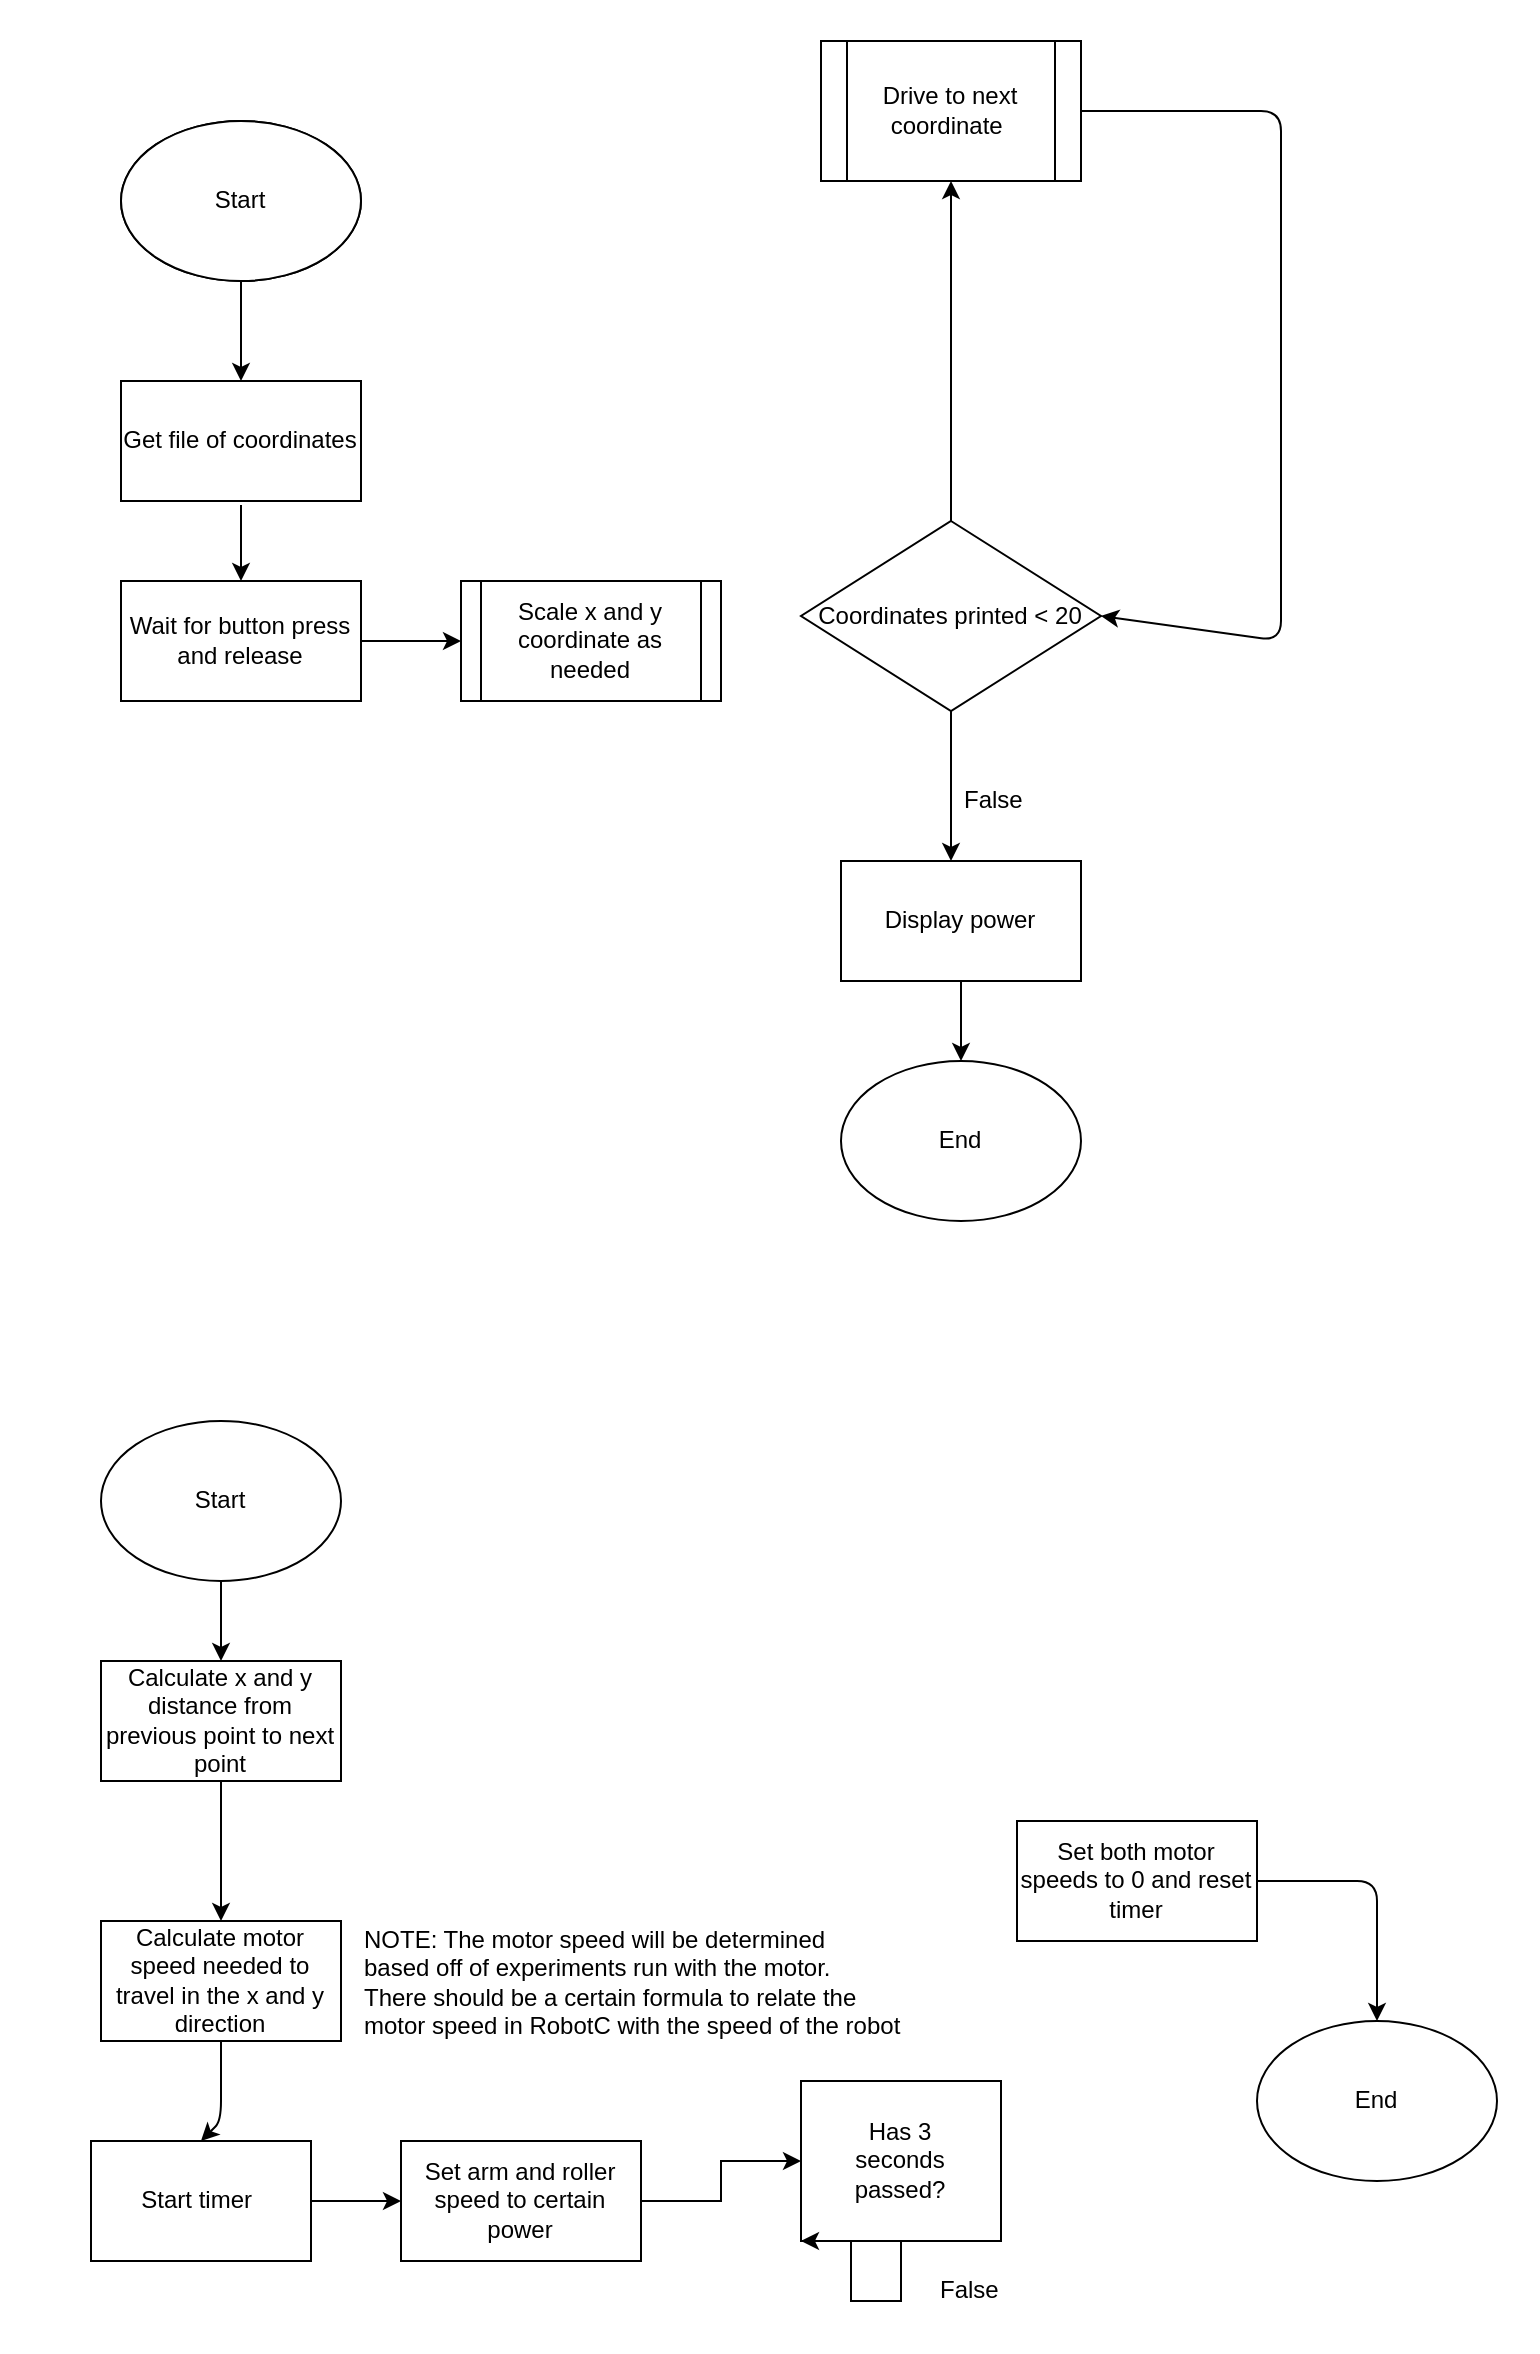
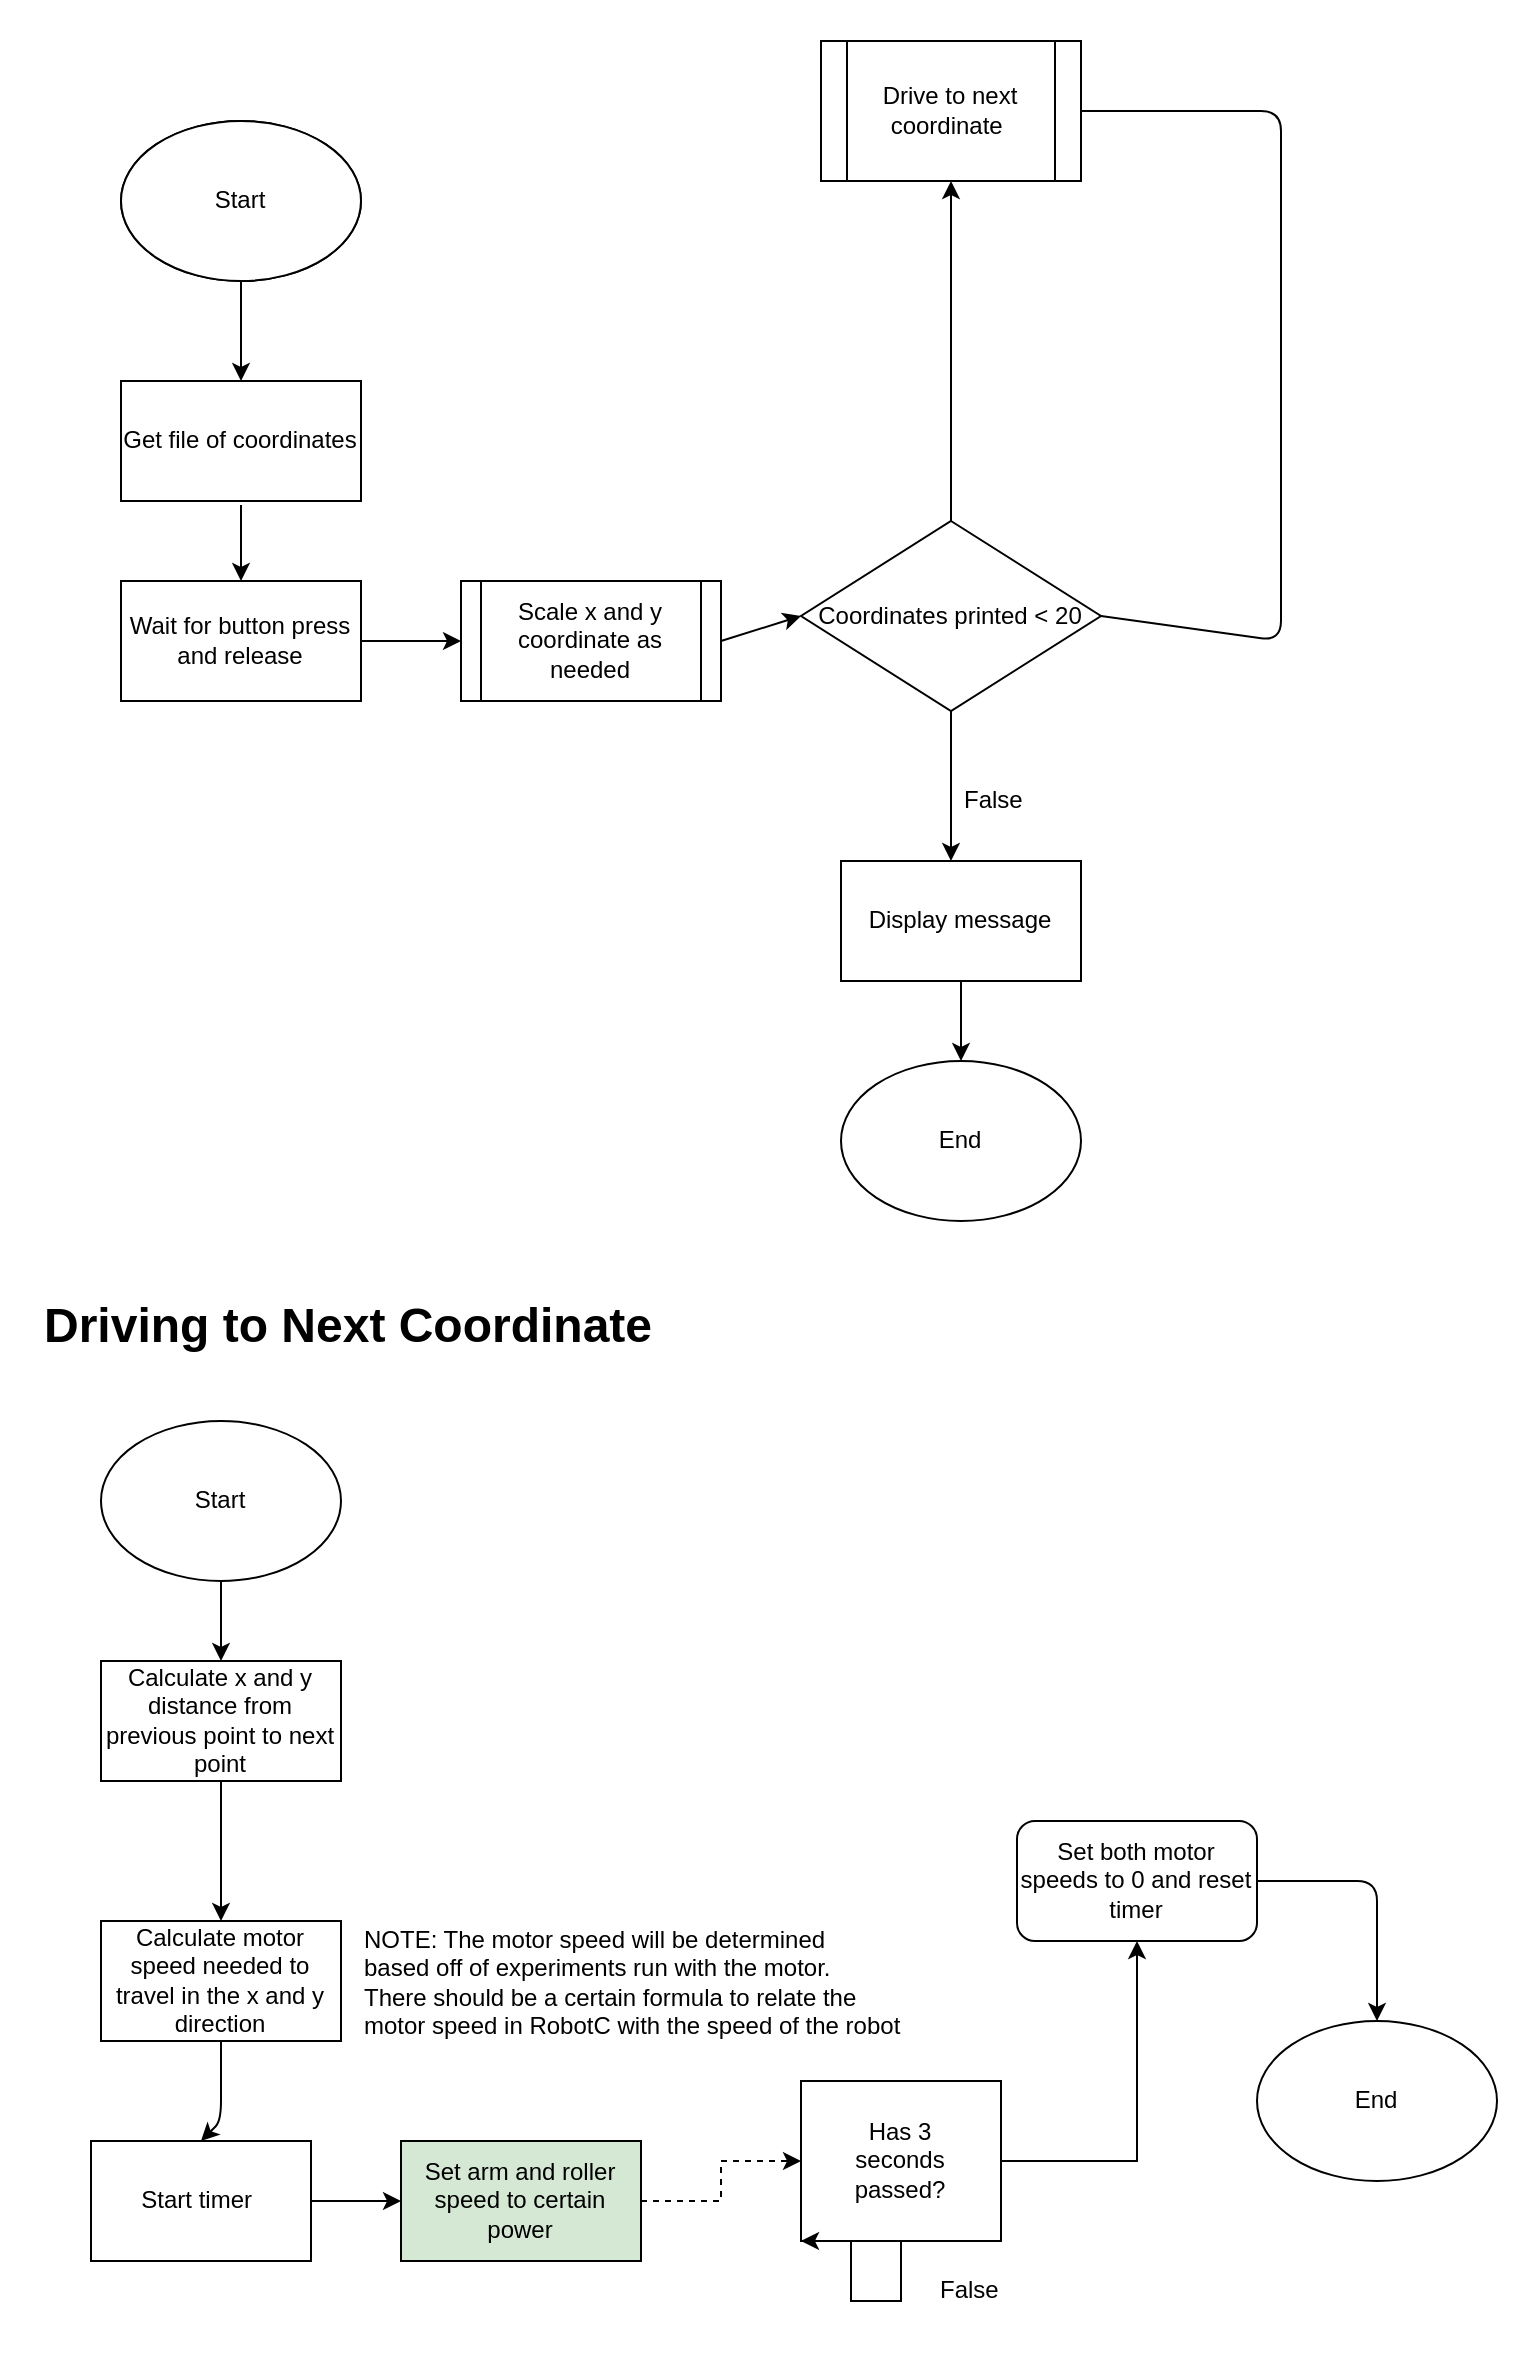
(1116, 618) -> (1110, 617)
none -> (754, 631)
(961, 921) -> (961, 921)
none -> (371, 1311)
(1137, 1881) -> (1137, 1881)
none -> (1137, 2126)
(721, 2189) -> (721, 2189)
(521, 2201) -> (521, 2201)
